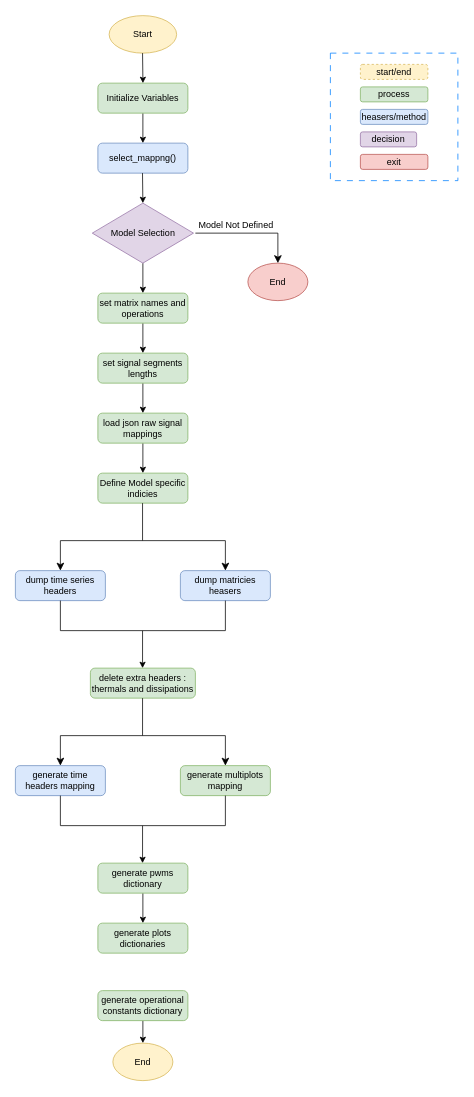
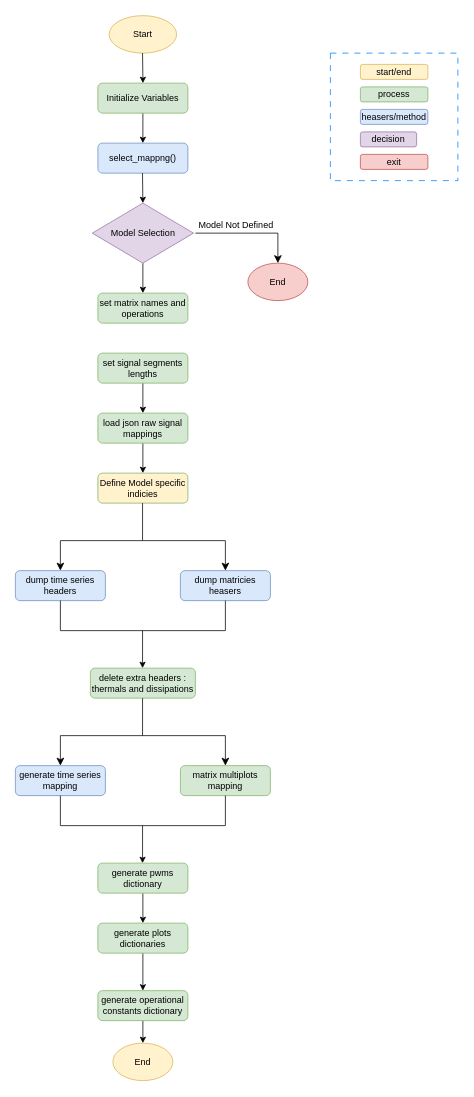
(394, 72) -> (394, 72)
(143, 346) -> none
(143, 488) -> (143, 488)
(60, 780) -> (60, 780)
(225, 780) -> (225, 780)
none -> (143, 984)
